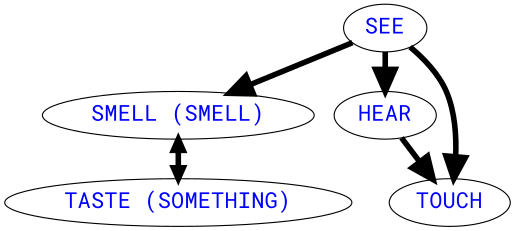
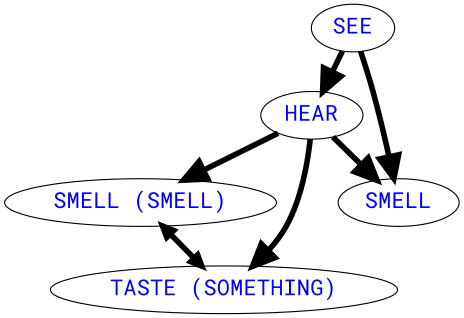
(301, 64) -> (241, 152)
none -> (298, 198)
(450, 203) -> (399, 203)
